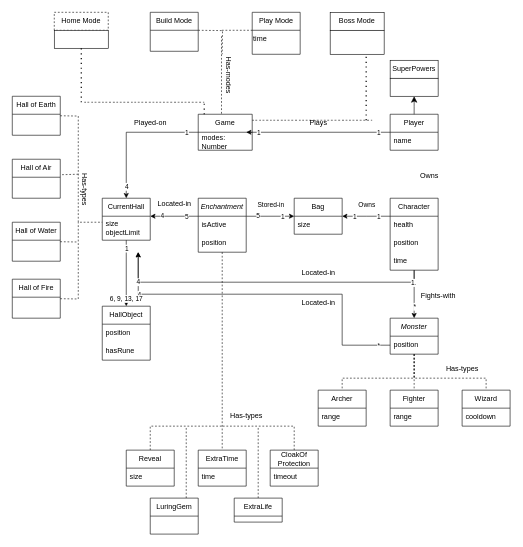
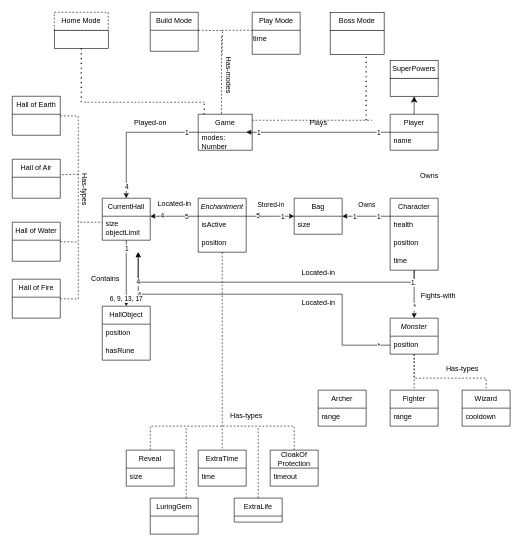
none -> (105, 279)
(372, 378) -> none
